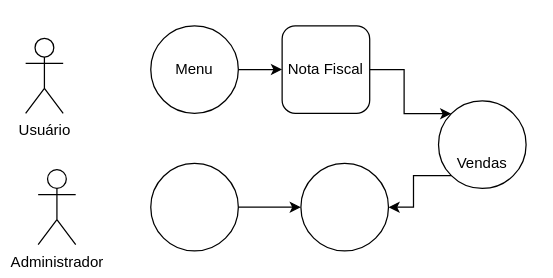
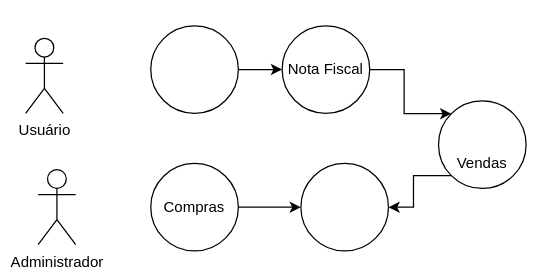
(194, 69) -> none
(326, 69) -> (326, 69)
none -> (194, 207)
